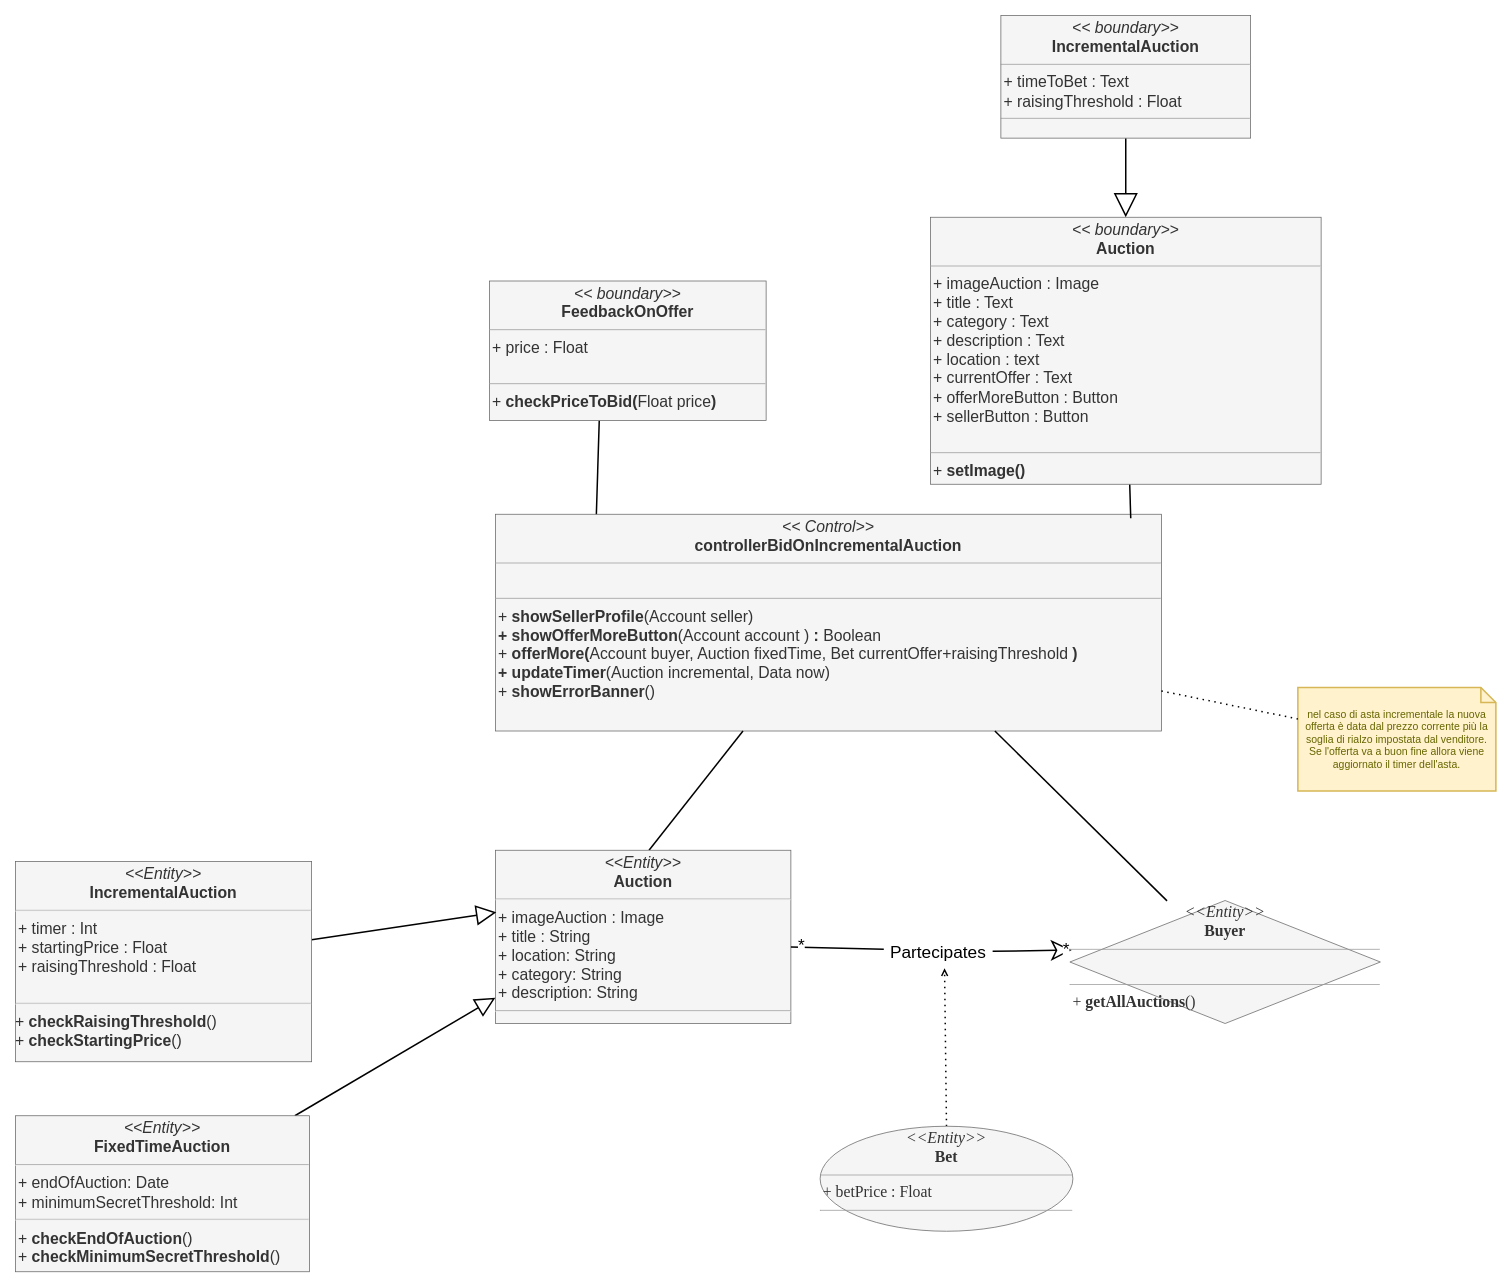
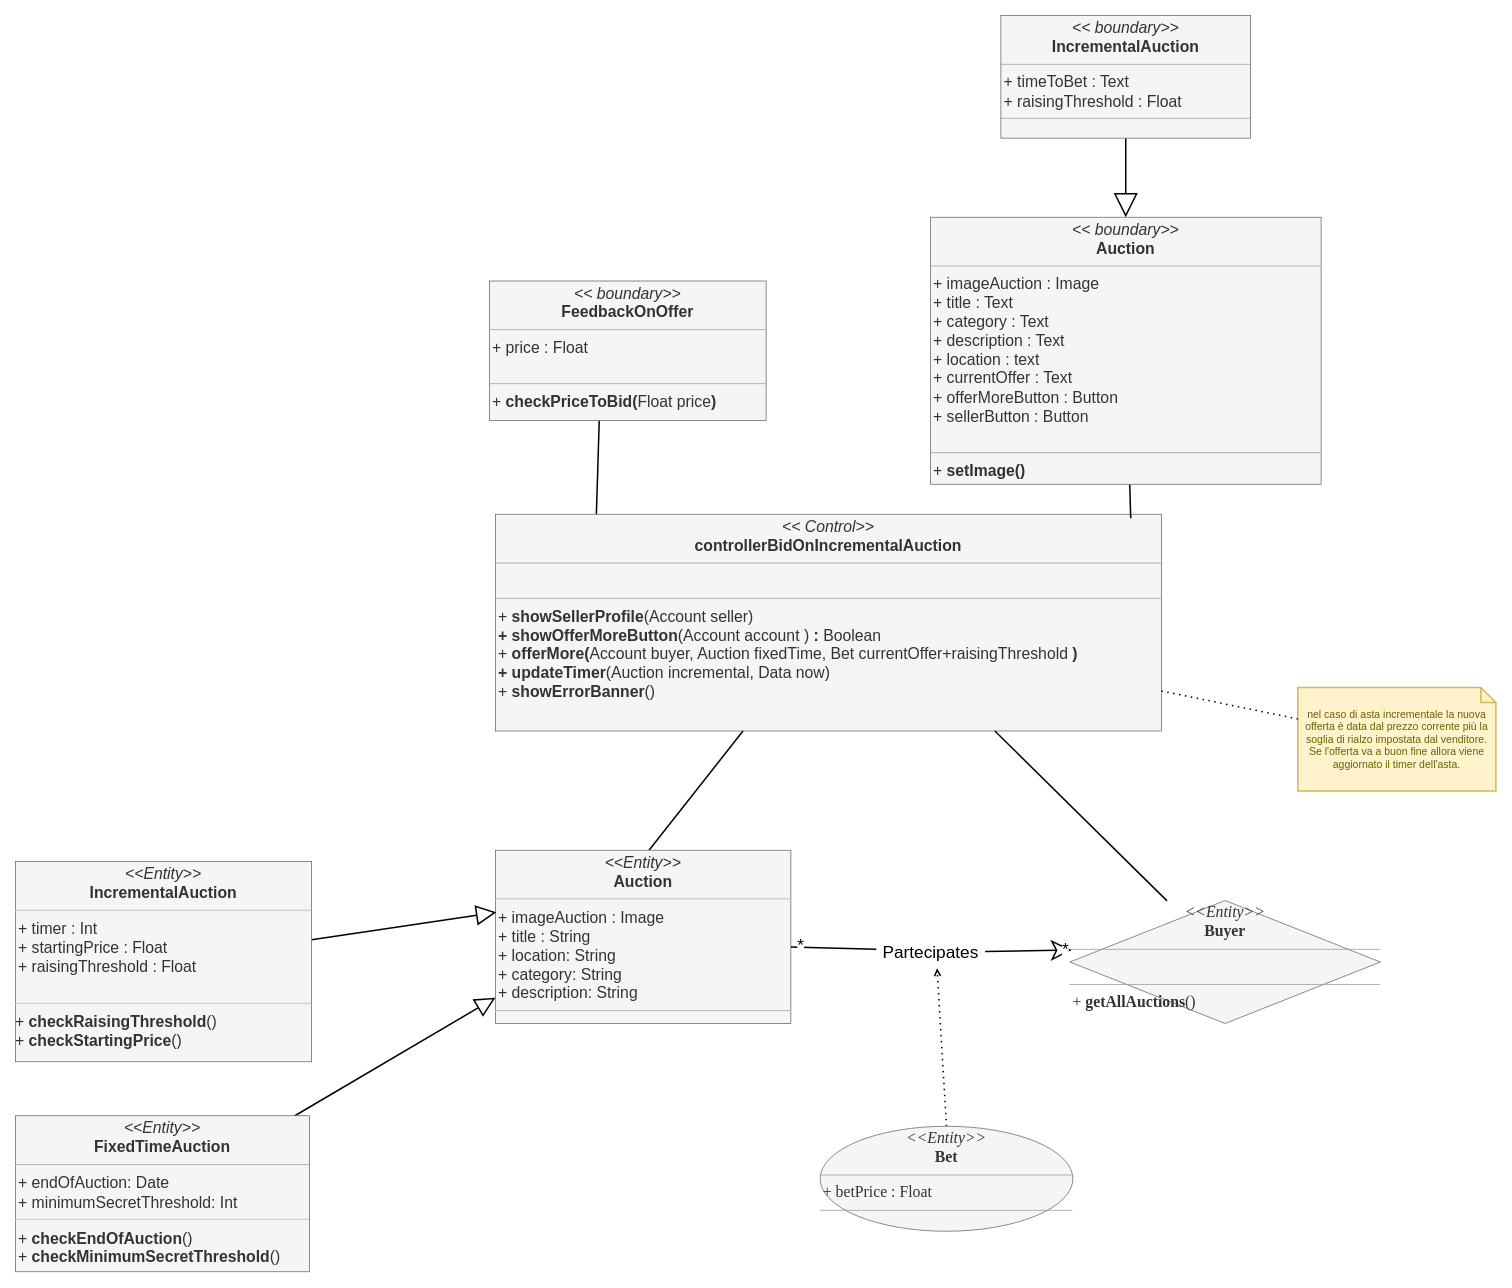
(938, 952) -> (930, 952)
